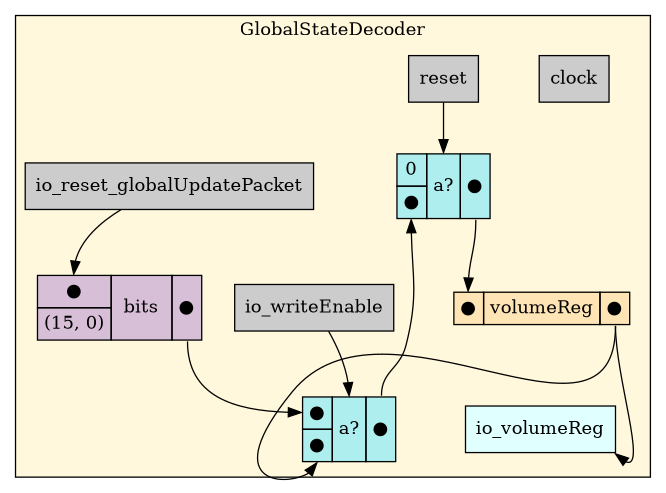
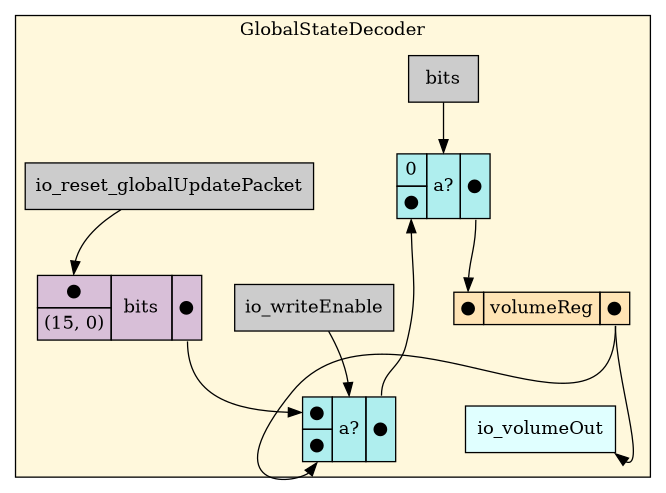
(444, 79) -> (444, 79)
(574, 79) -> none
(540, 429) -> (540, 429)
